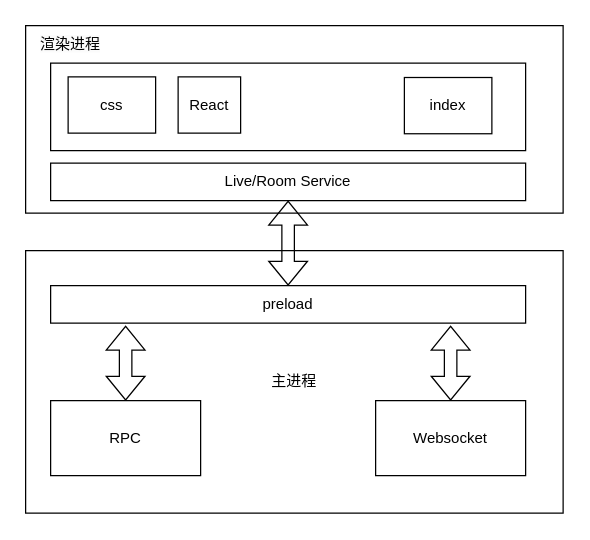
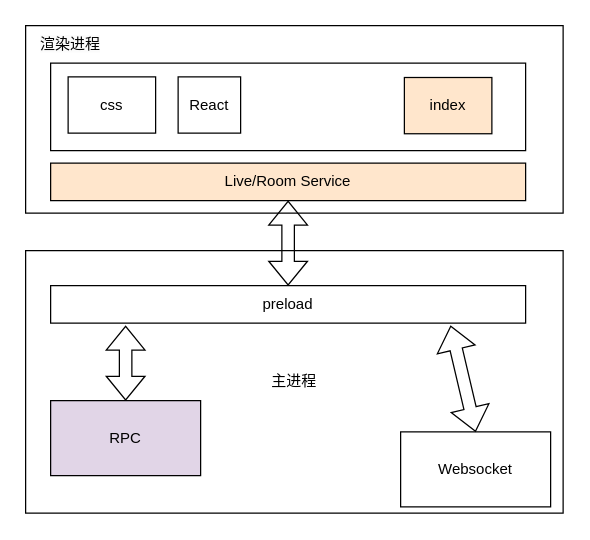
(448, 106) -> (448, 106)
(288, 182) -> (288, 182)
(126, 438) -> (126, 438)
(451, 438) -> (476, 469)
